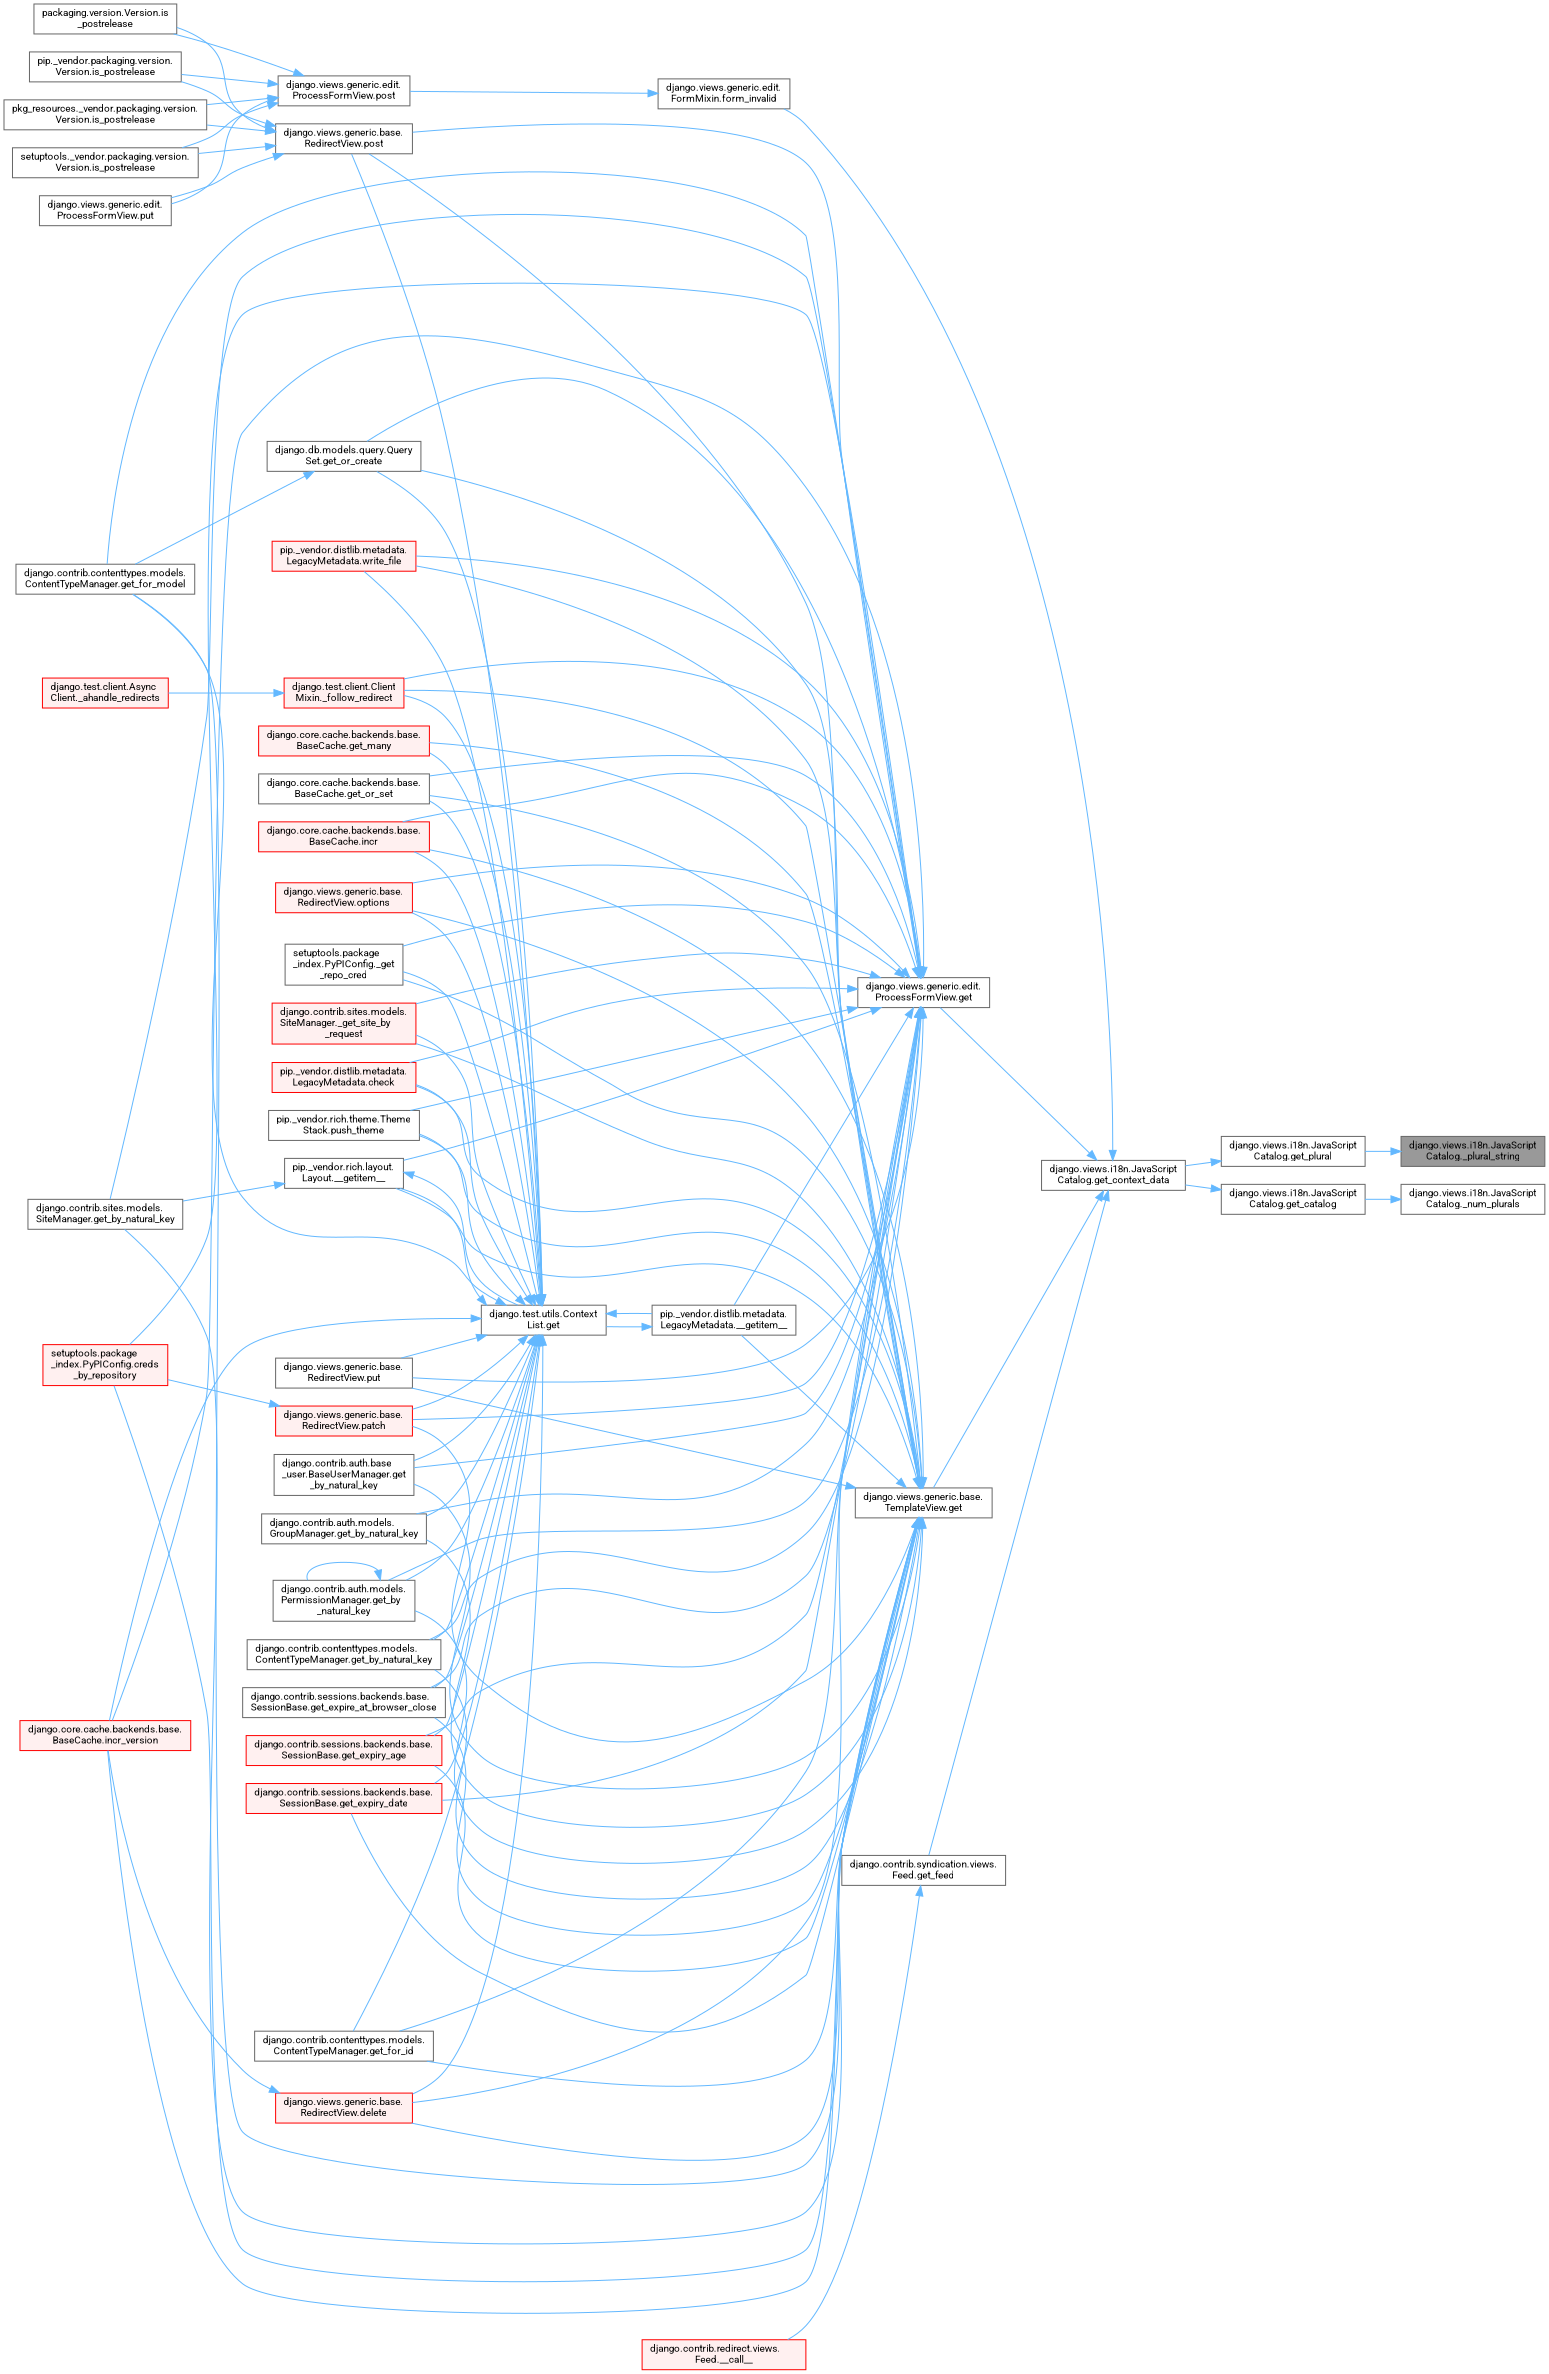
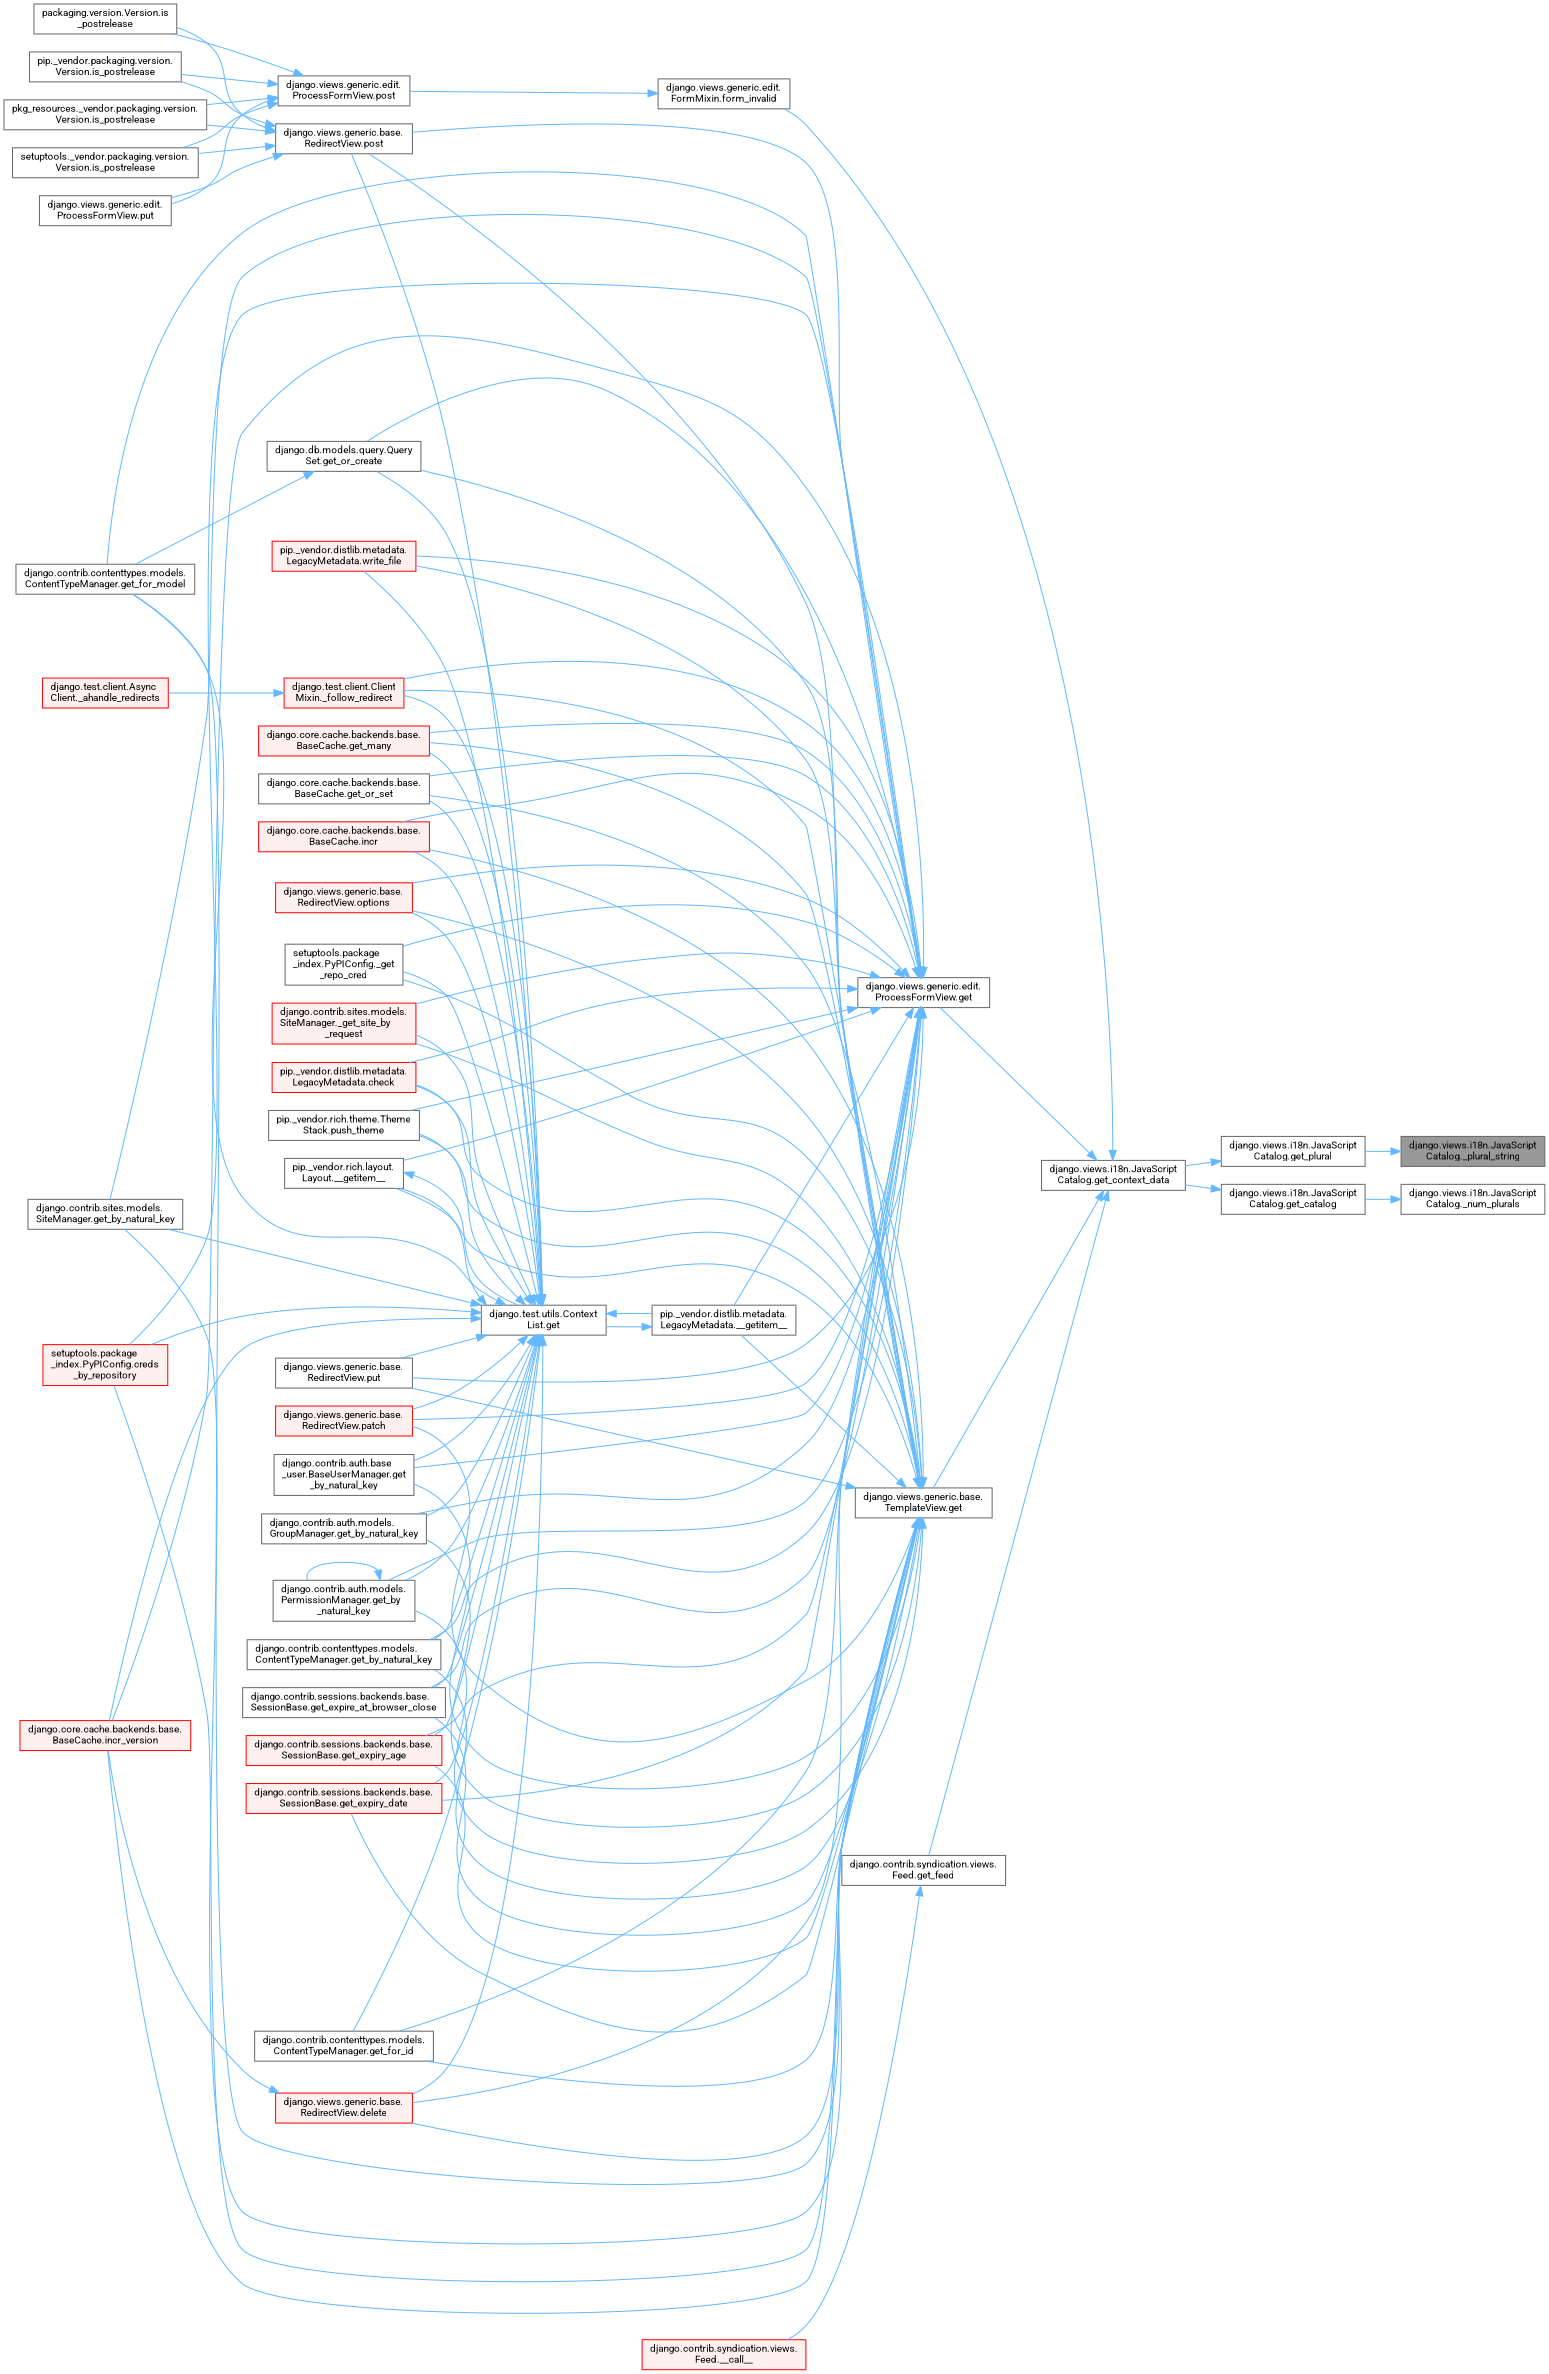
none -> (744, 732)
(229, 1193) -> (320, 1266)
(224, 1393) -> (309, 1309)
(724, 2355) -> (724, 2355)
